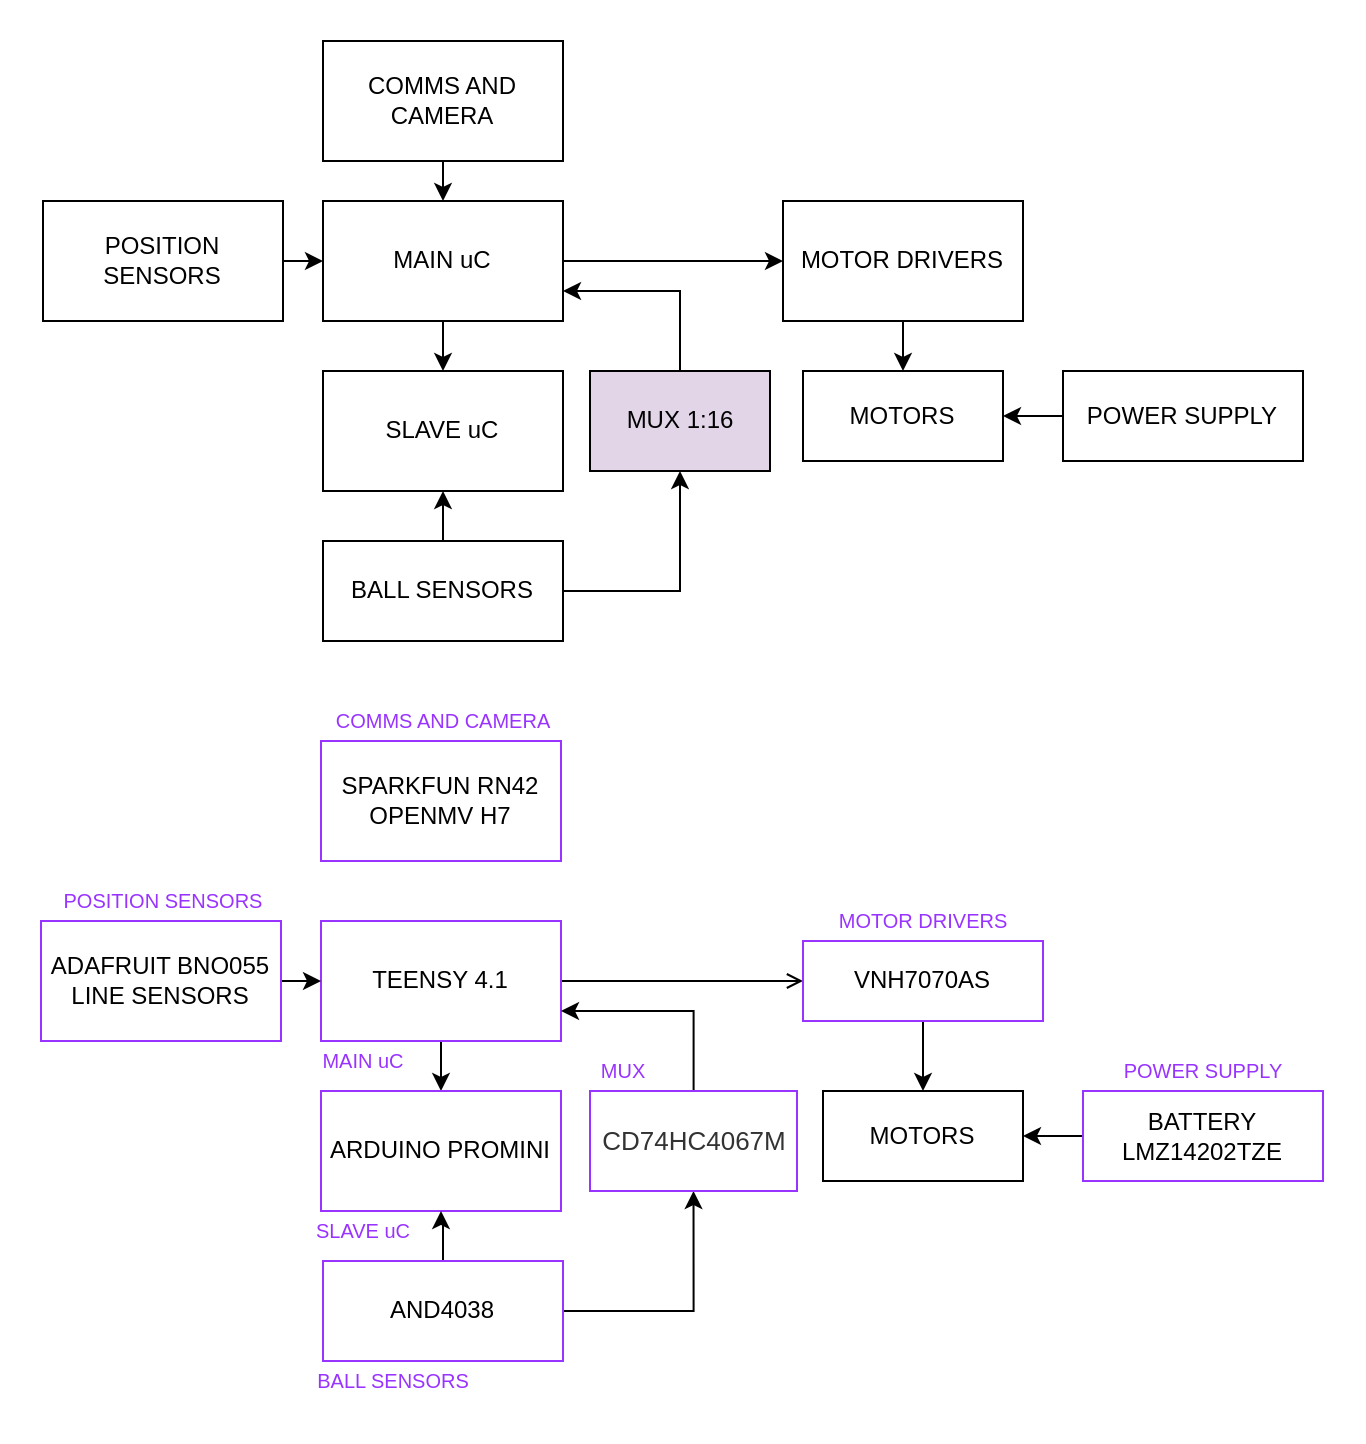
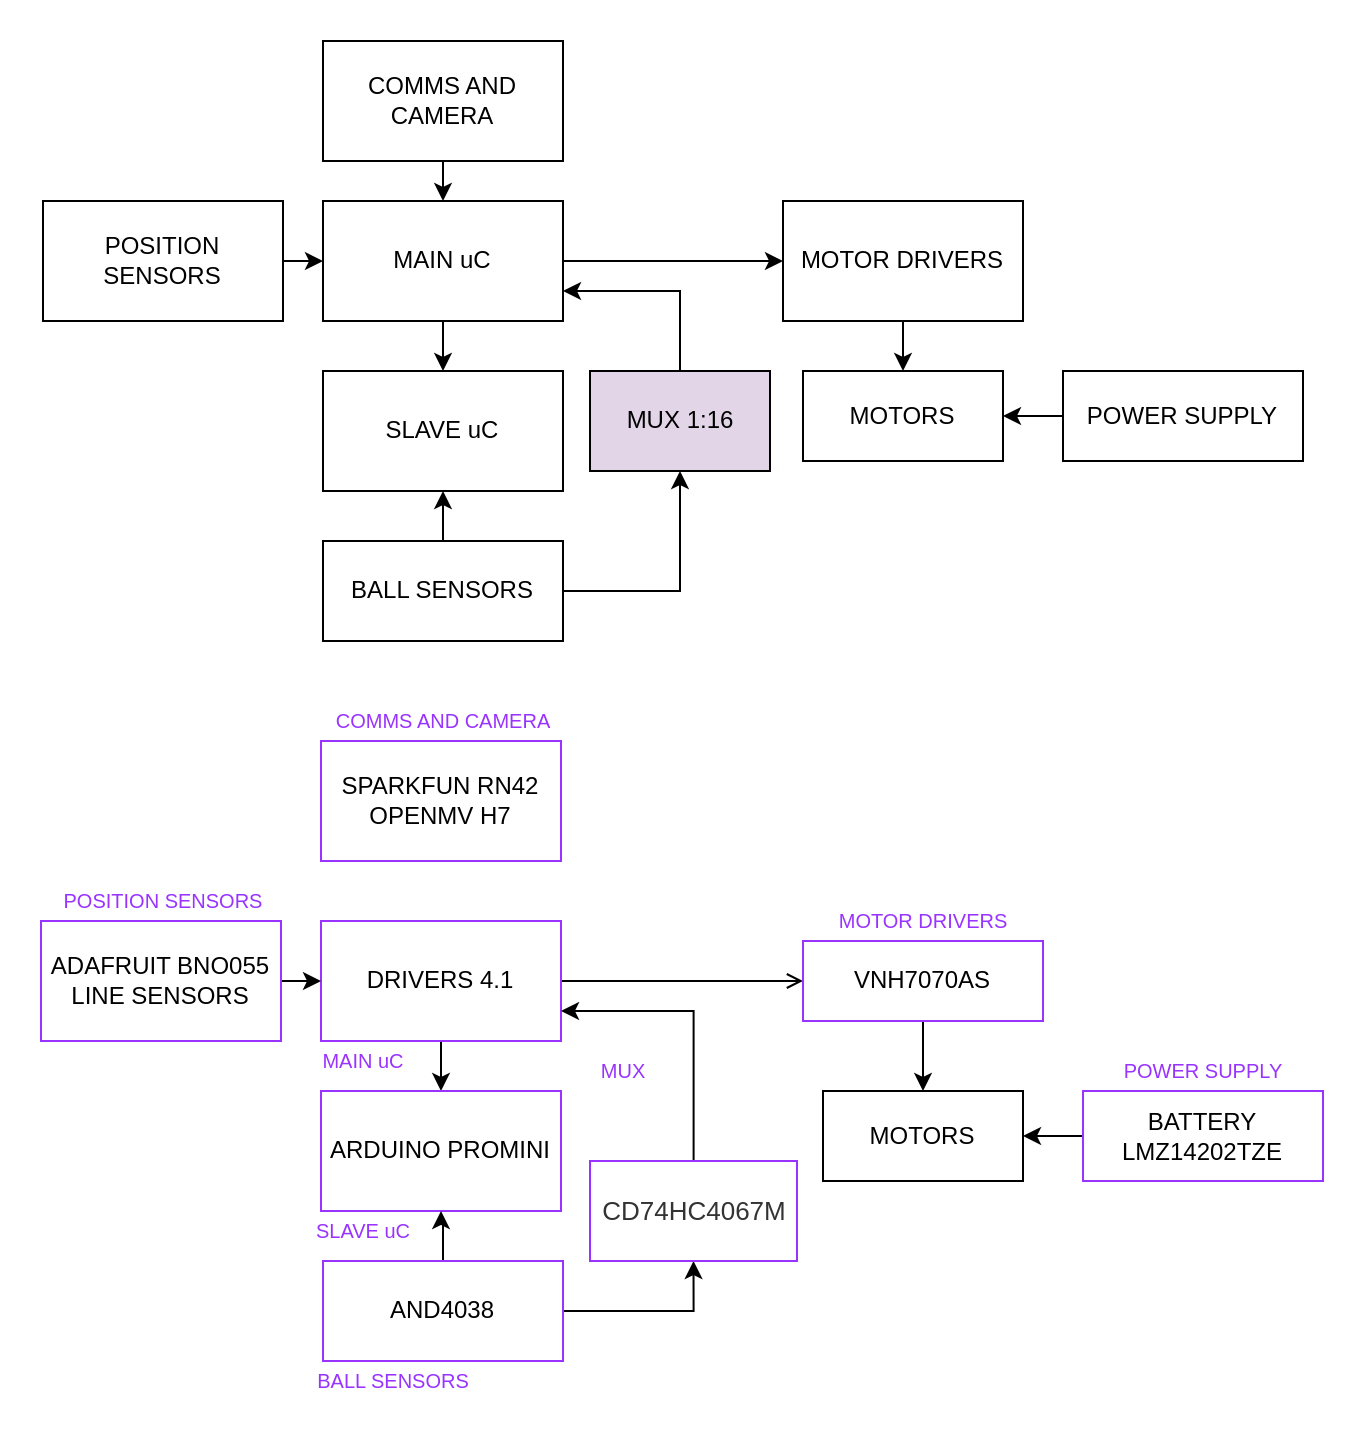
(441, 981) -> (441, 981)
(694, 1141) -> (694, 1211)
